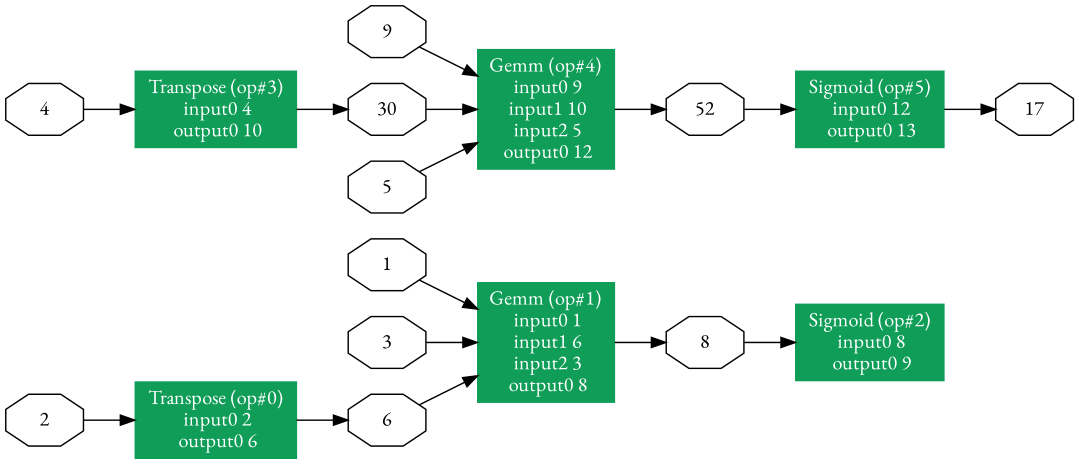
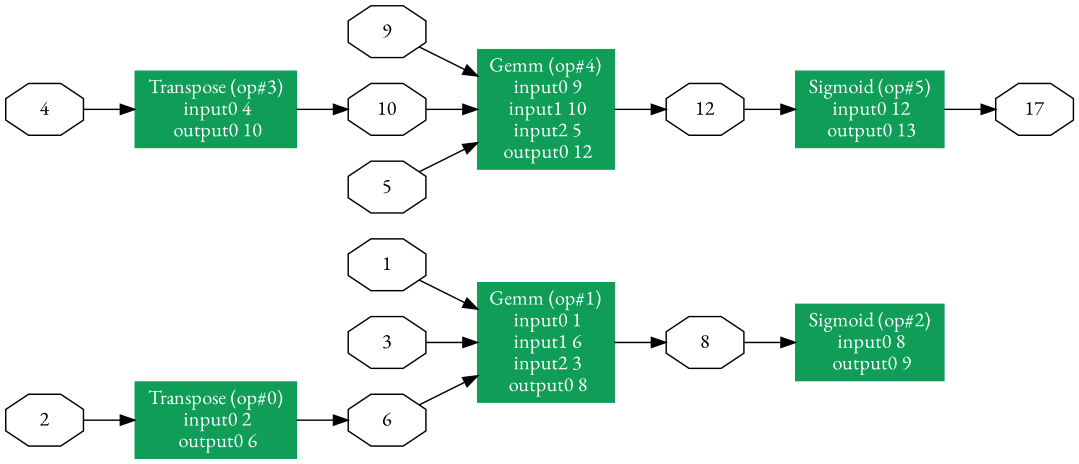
(387, 109) -> (387, 109)
(705, 109) -> (705, 109)
